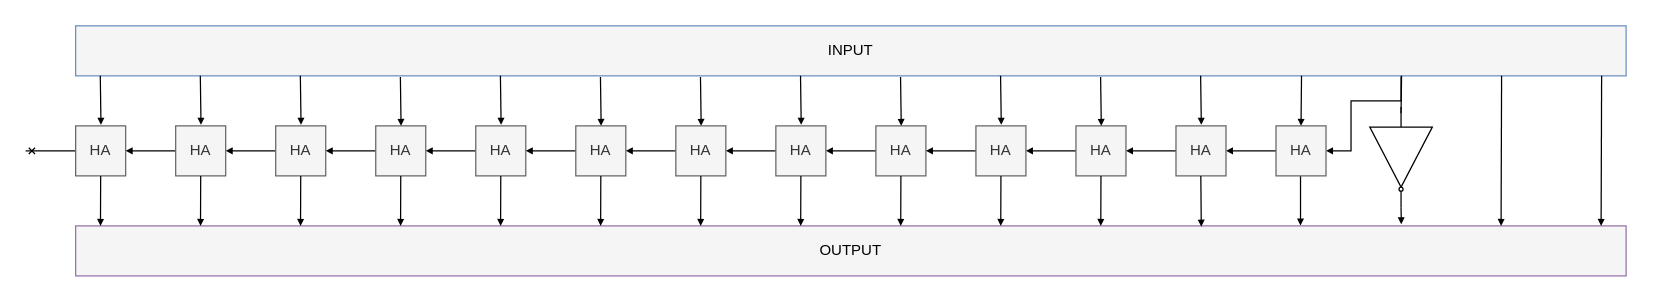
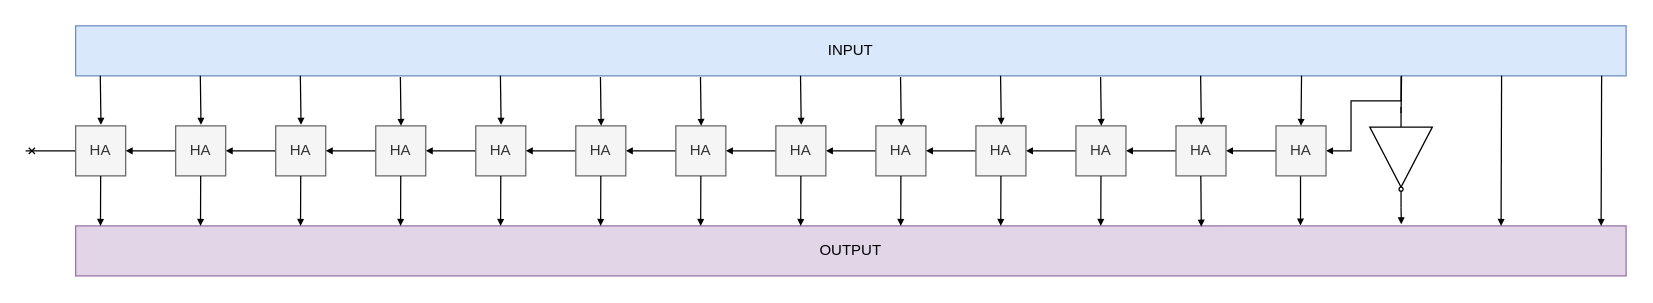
(851, 51) -> (851, 51)
(851, 251) -> (851, 251)
